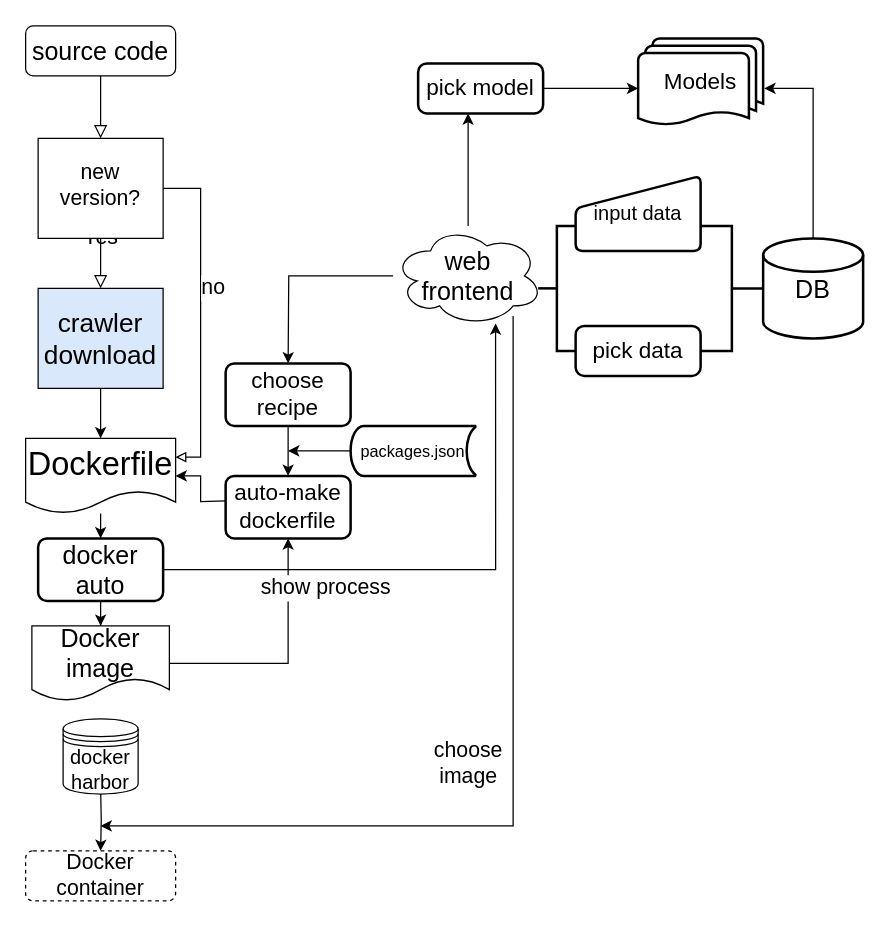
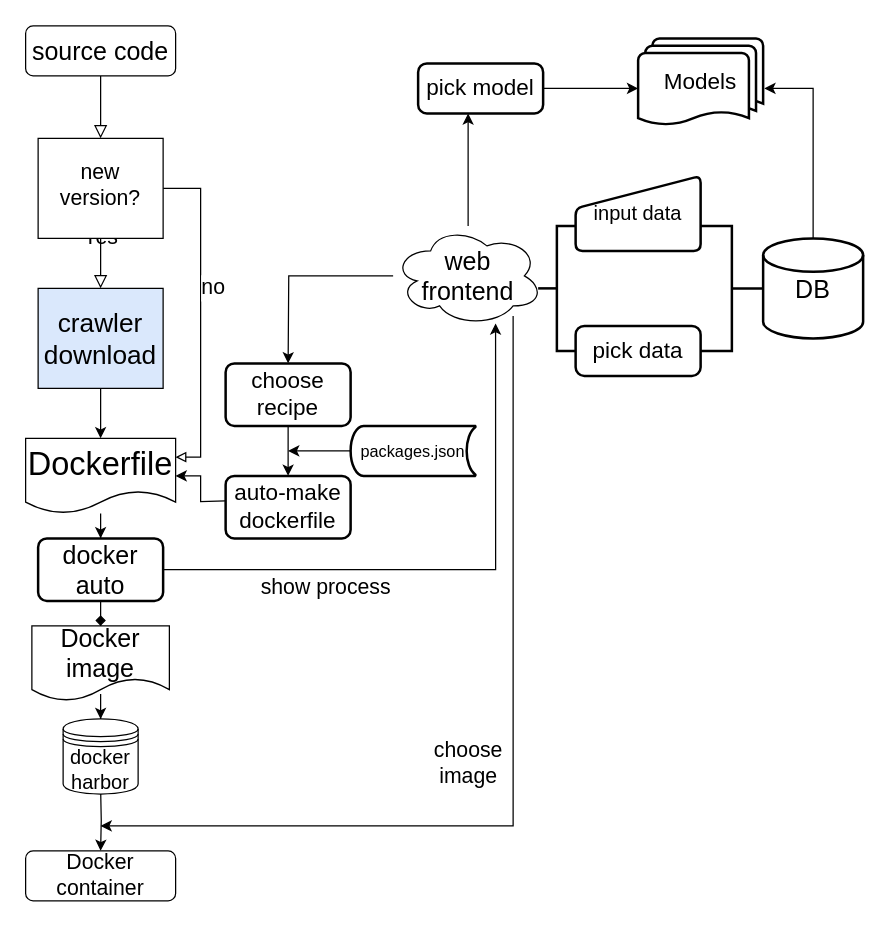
(101, 616) -> (101, 615)
(260, 663) -> (101, 698)
(101, 876) -> (101, 876)
